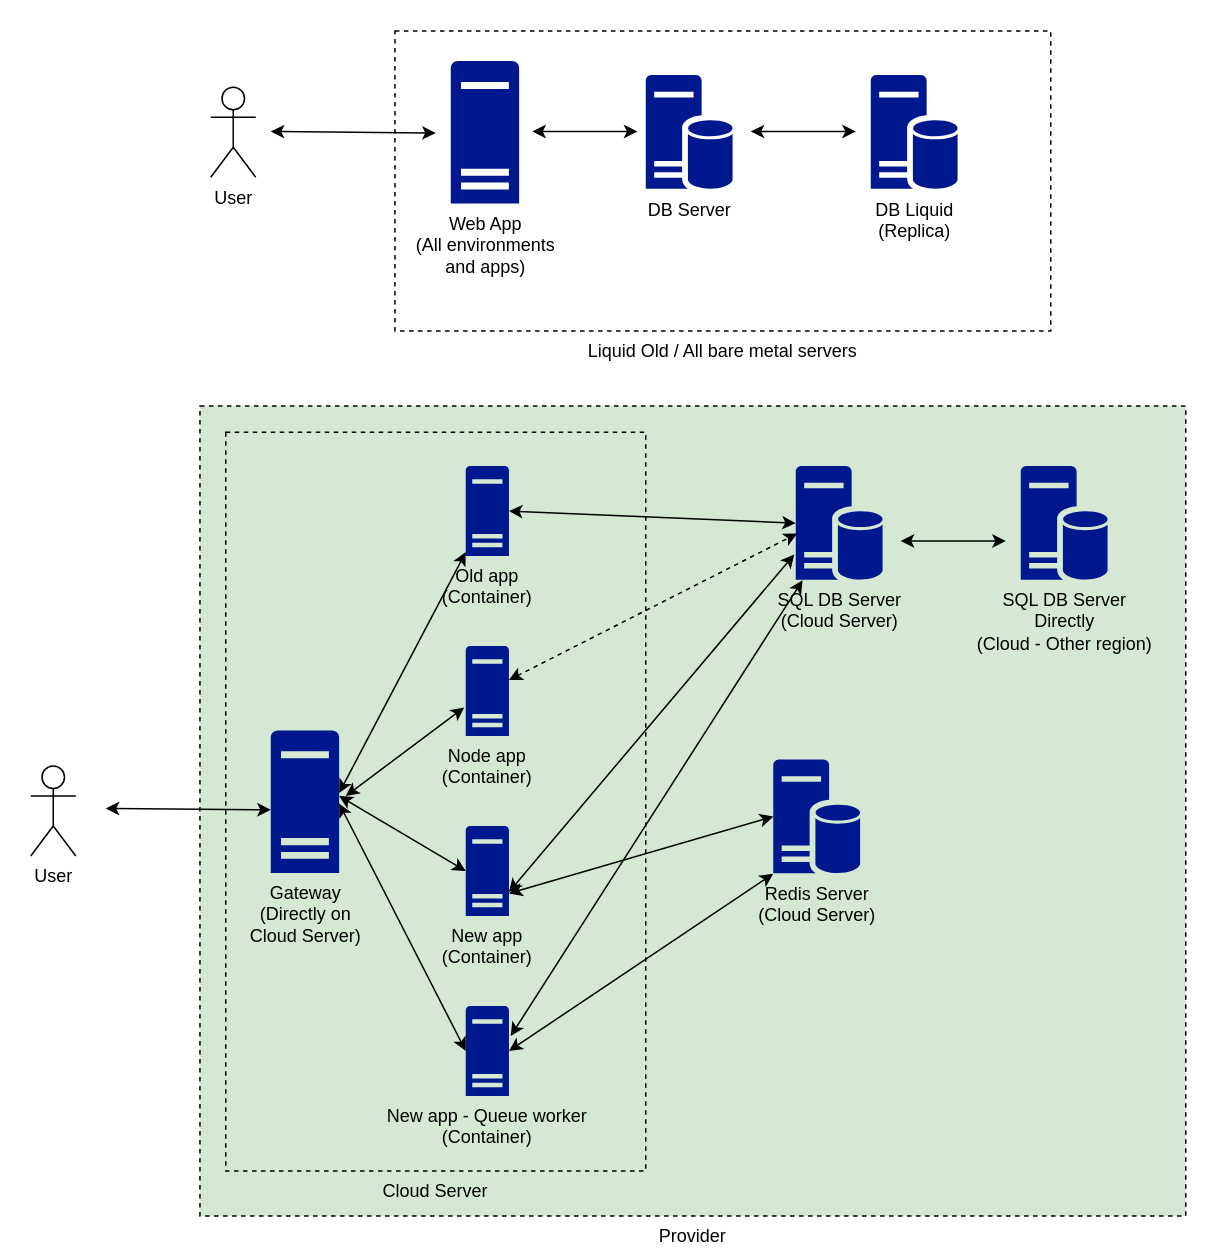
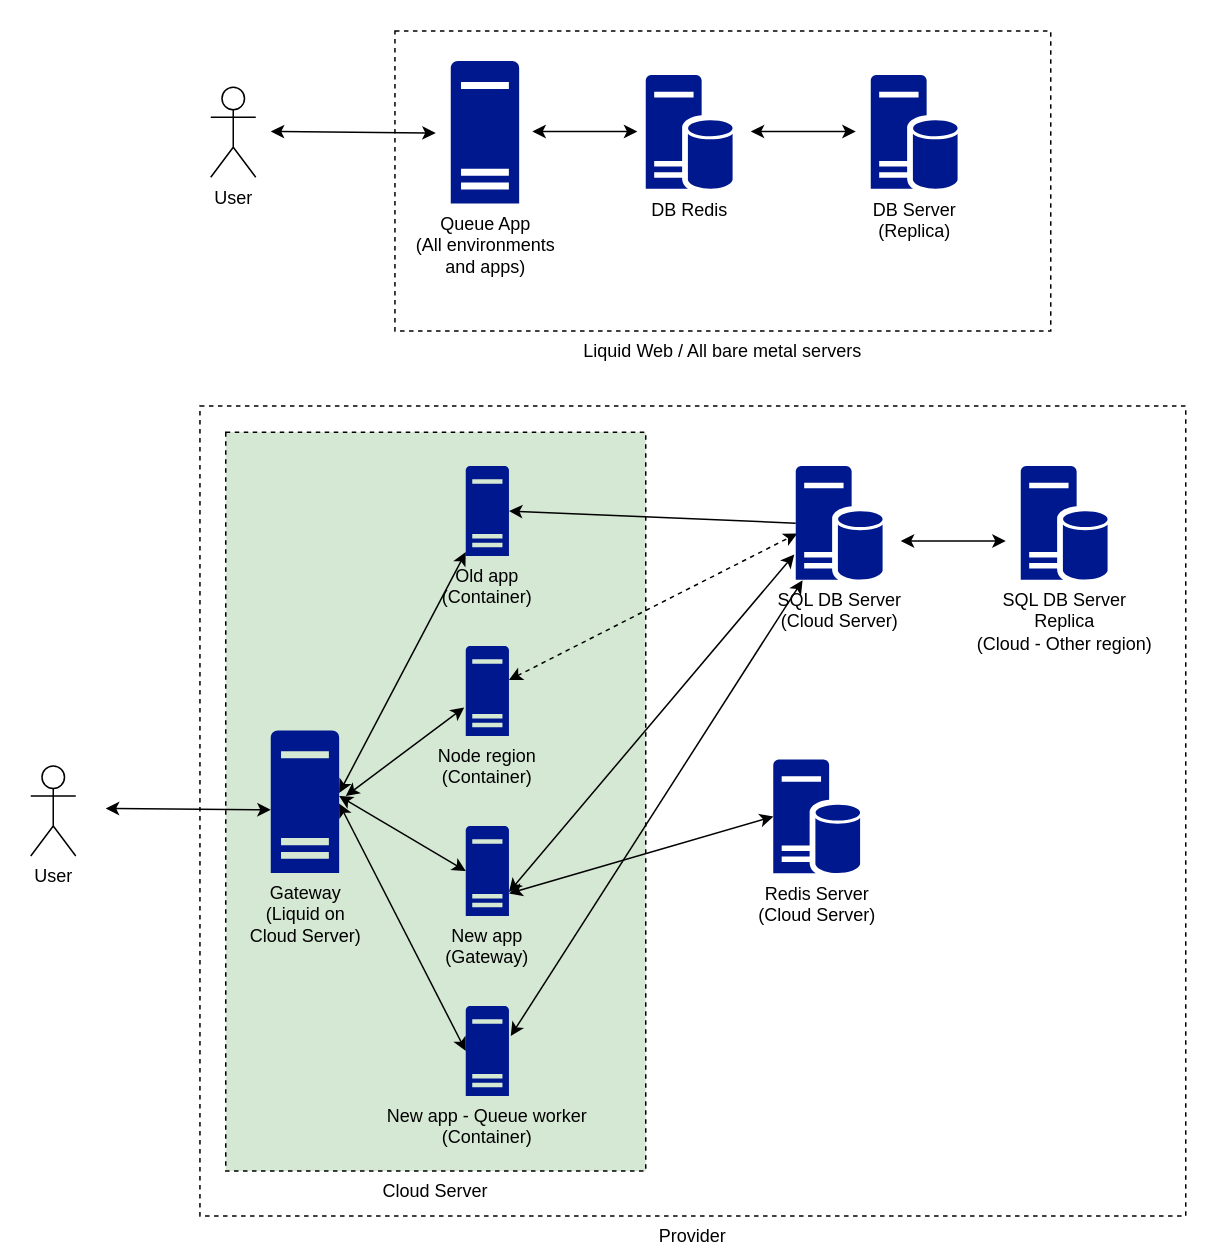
(690, 211) -> (690, 211)
(915, 222) -> (915, 222)
(486, 246) -> (486, 246)
(723, 352) -> (723, 352)
(784, 522) -> (788, 523)
(1065, 623) -> (1065, 623)
(488, 768) -> (488, 768)
(693, 811) -> (693, 811)
(306, 915) -> (306, 915)
(488, 948) -> (488, 948)
(642, 962) -> none
